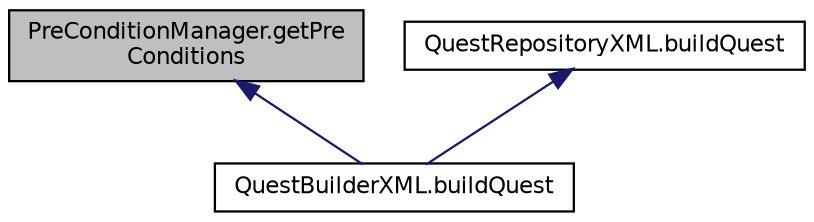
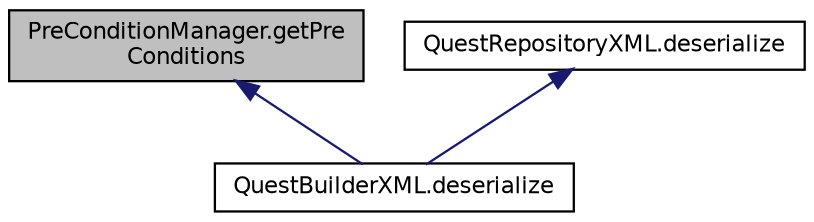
(605, 46) -> (605, 46)
(394, 187) -> (394, 187)
